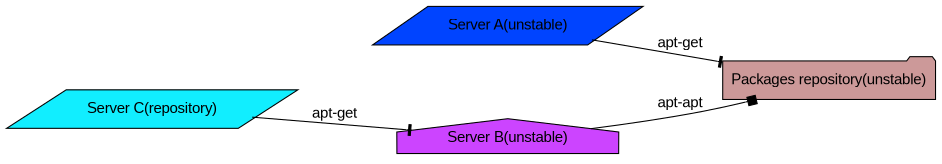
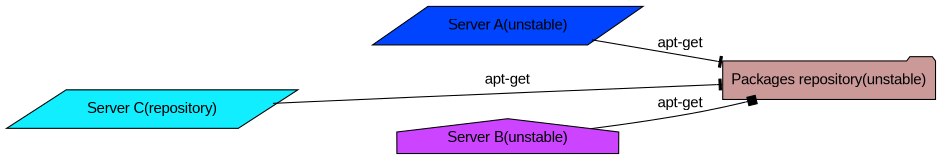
(680, 103) -> (680, 103)
(329, 123) -> (495, 94)
